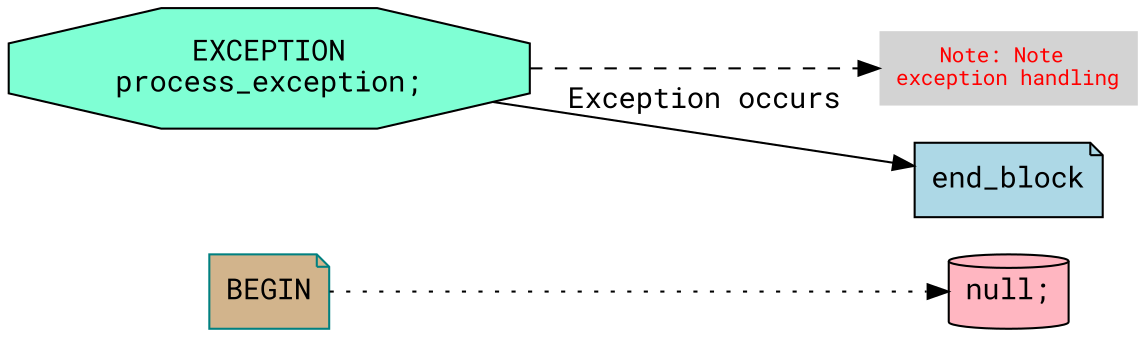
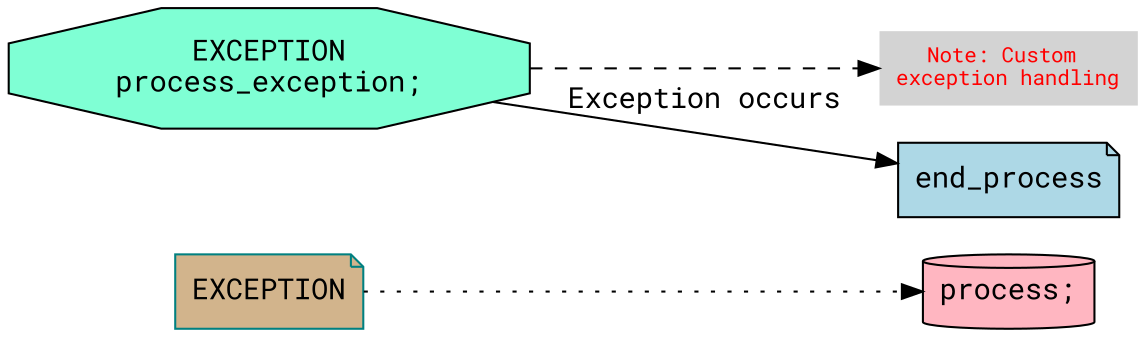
(1009, 68) -> (1009, 68)
(1009, 180) -> (1009, 180)
(269, 292) -> (269, 292)
(1009, 292) -> (1009, 292)
